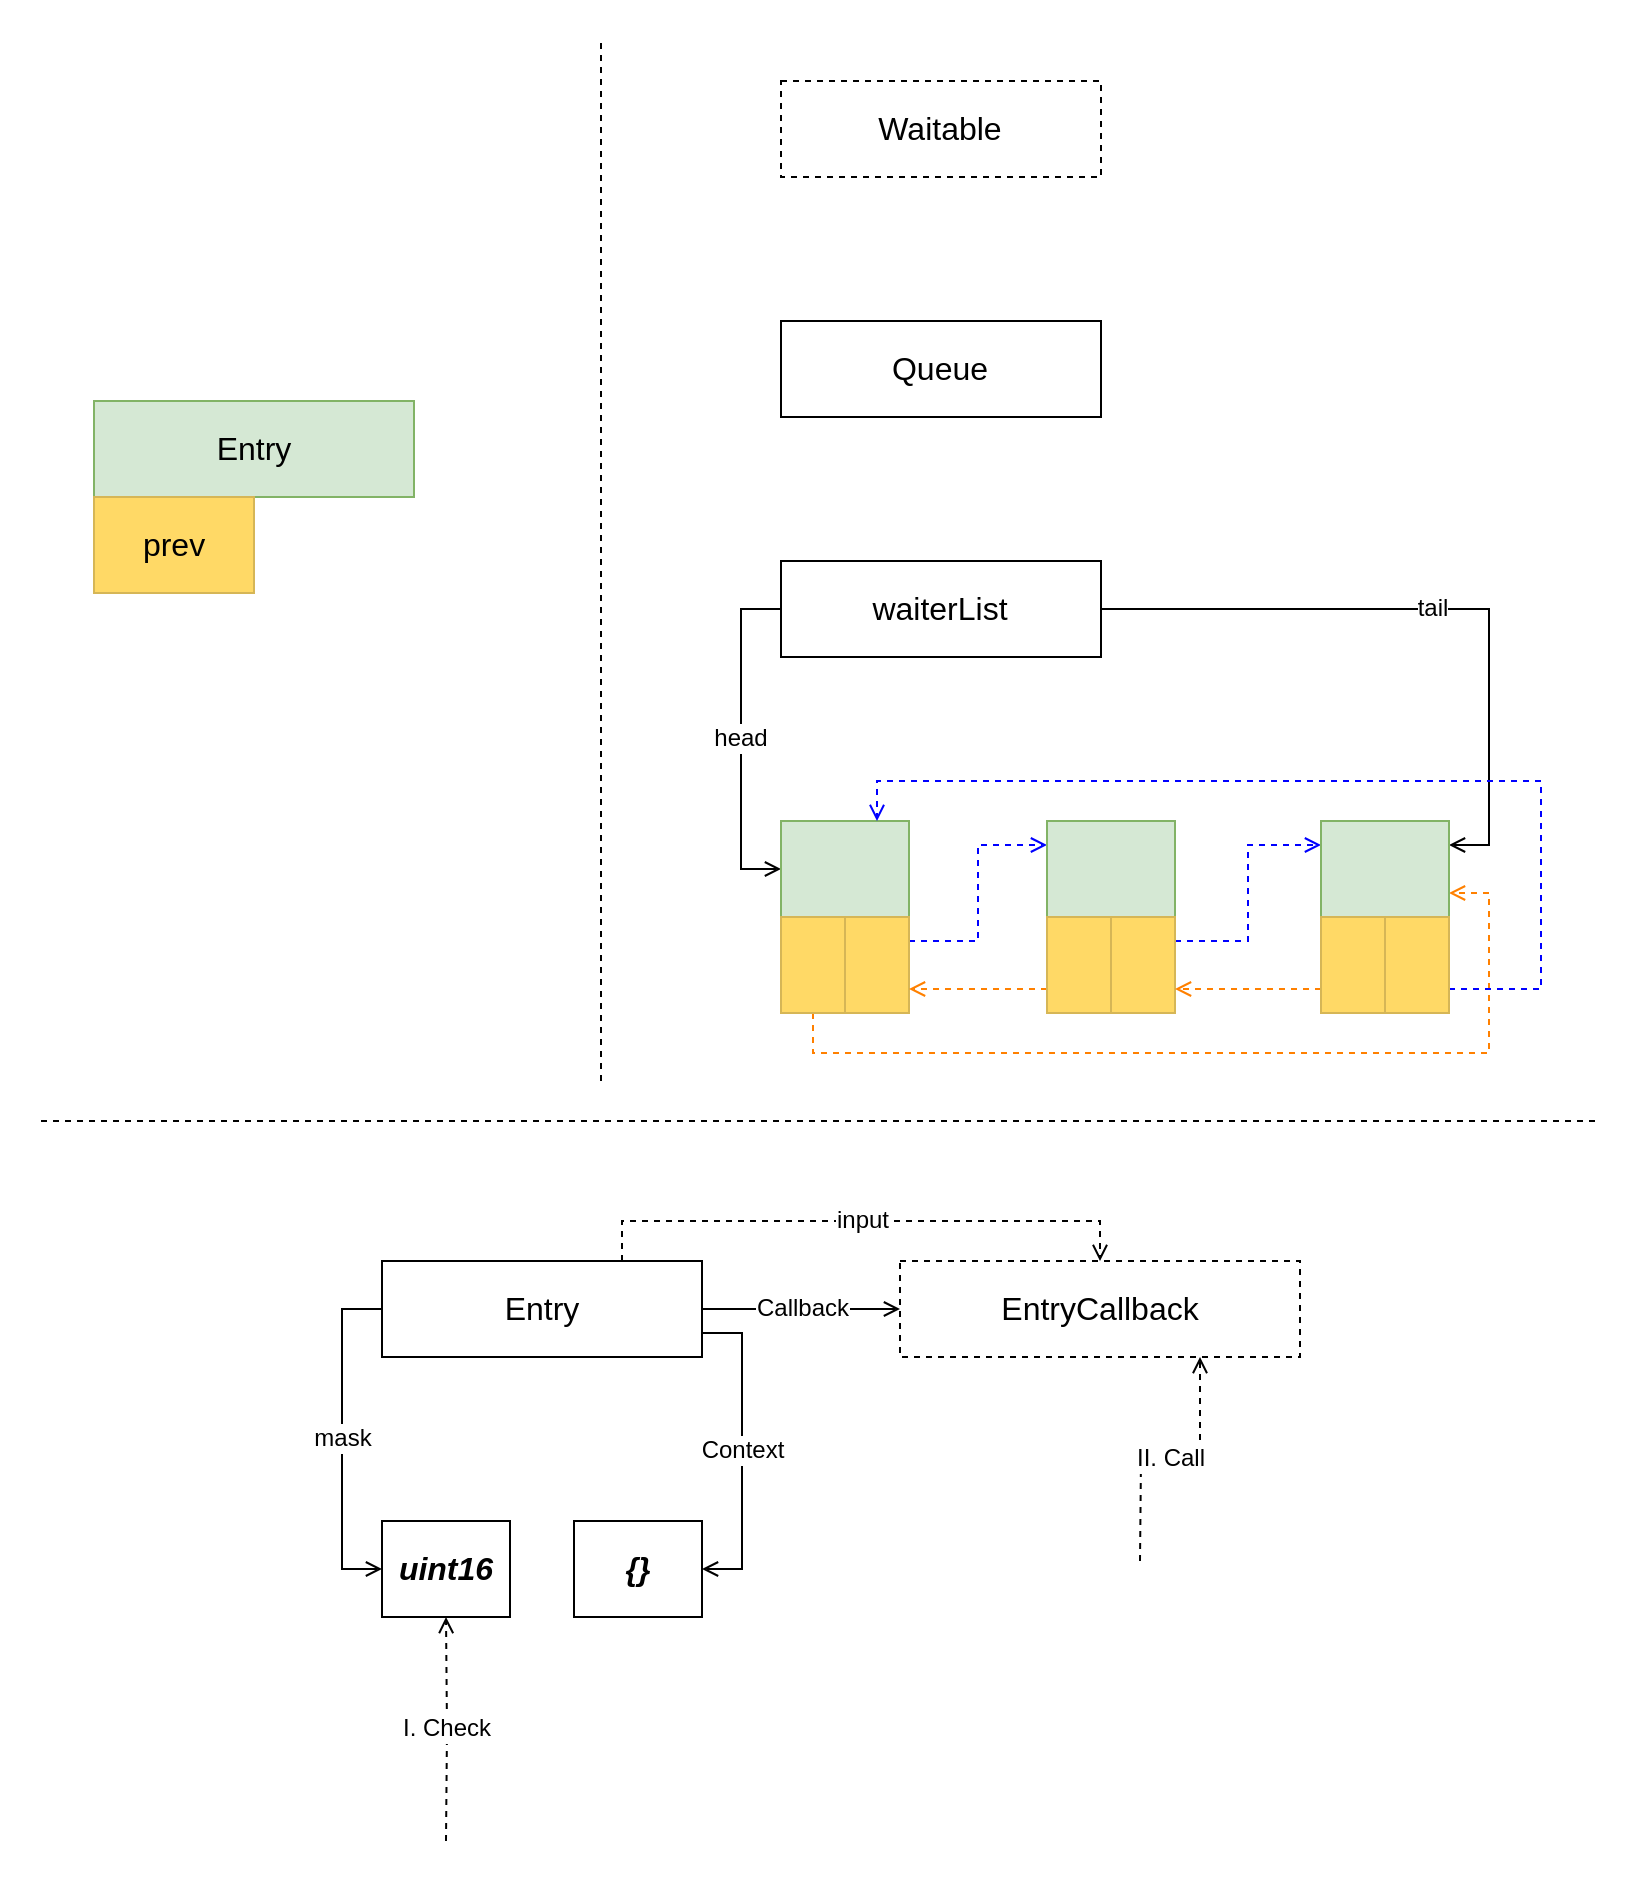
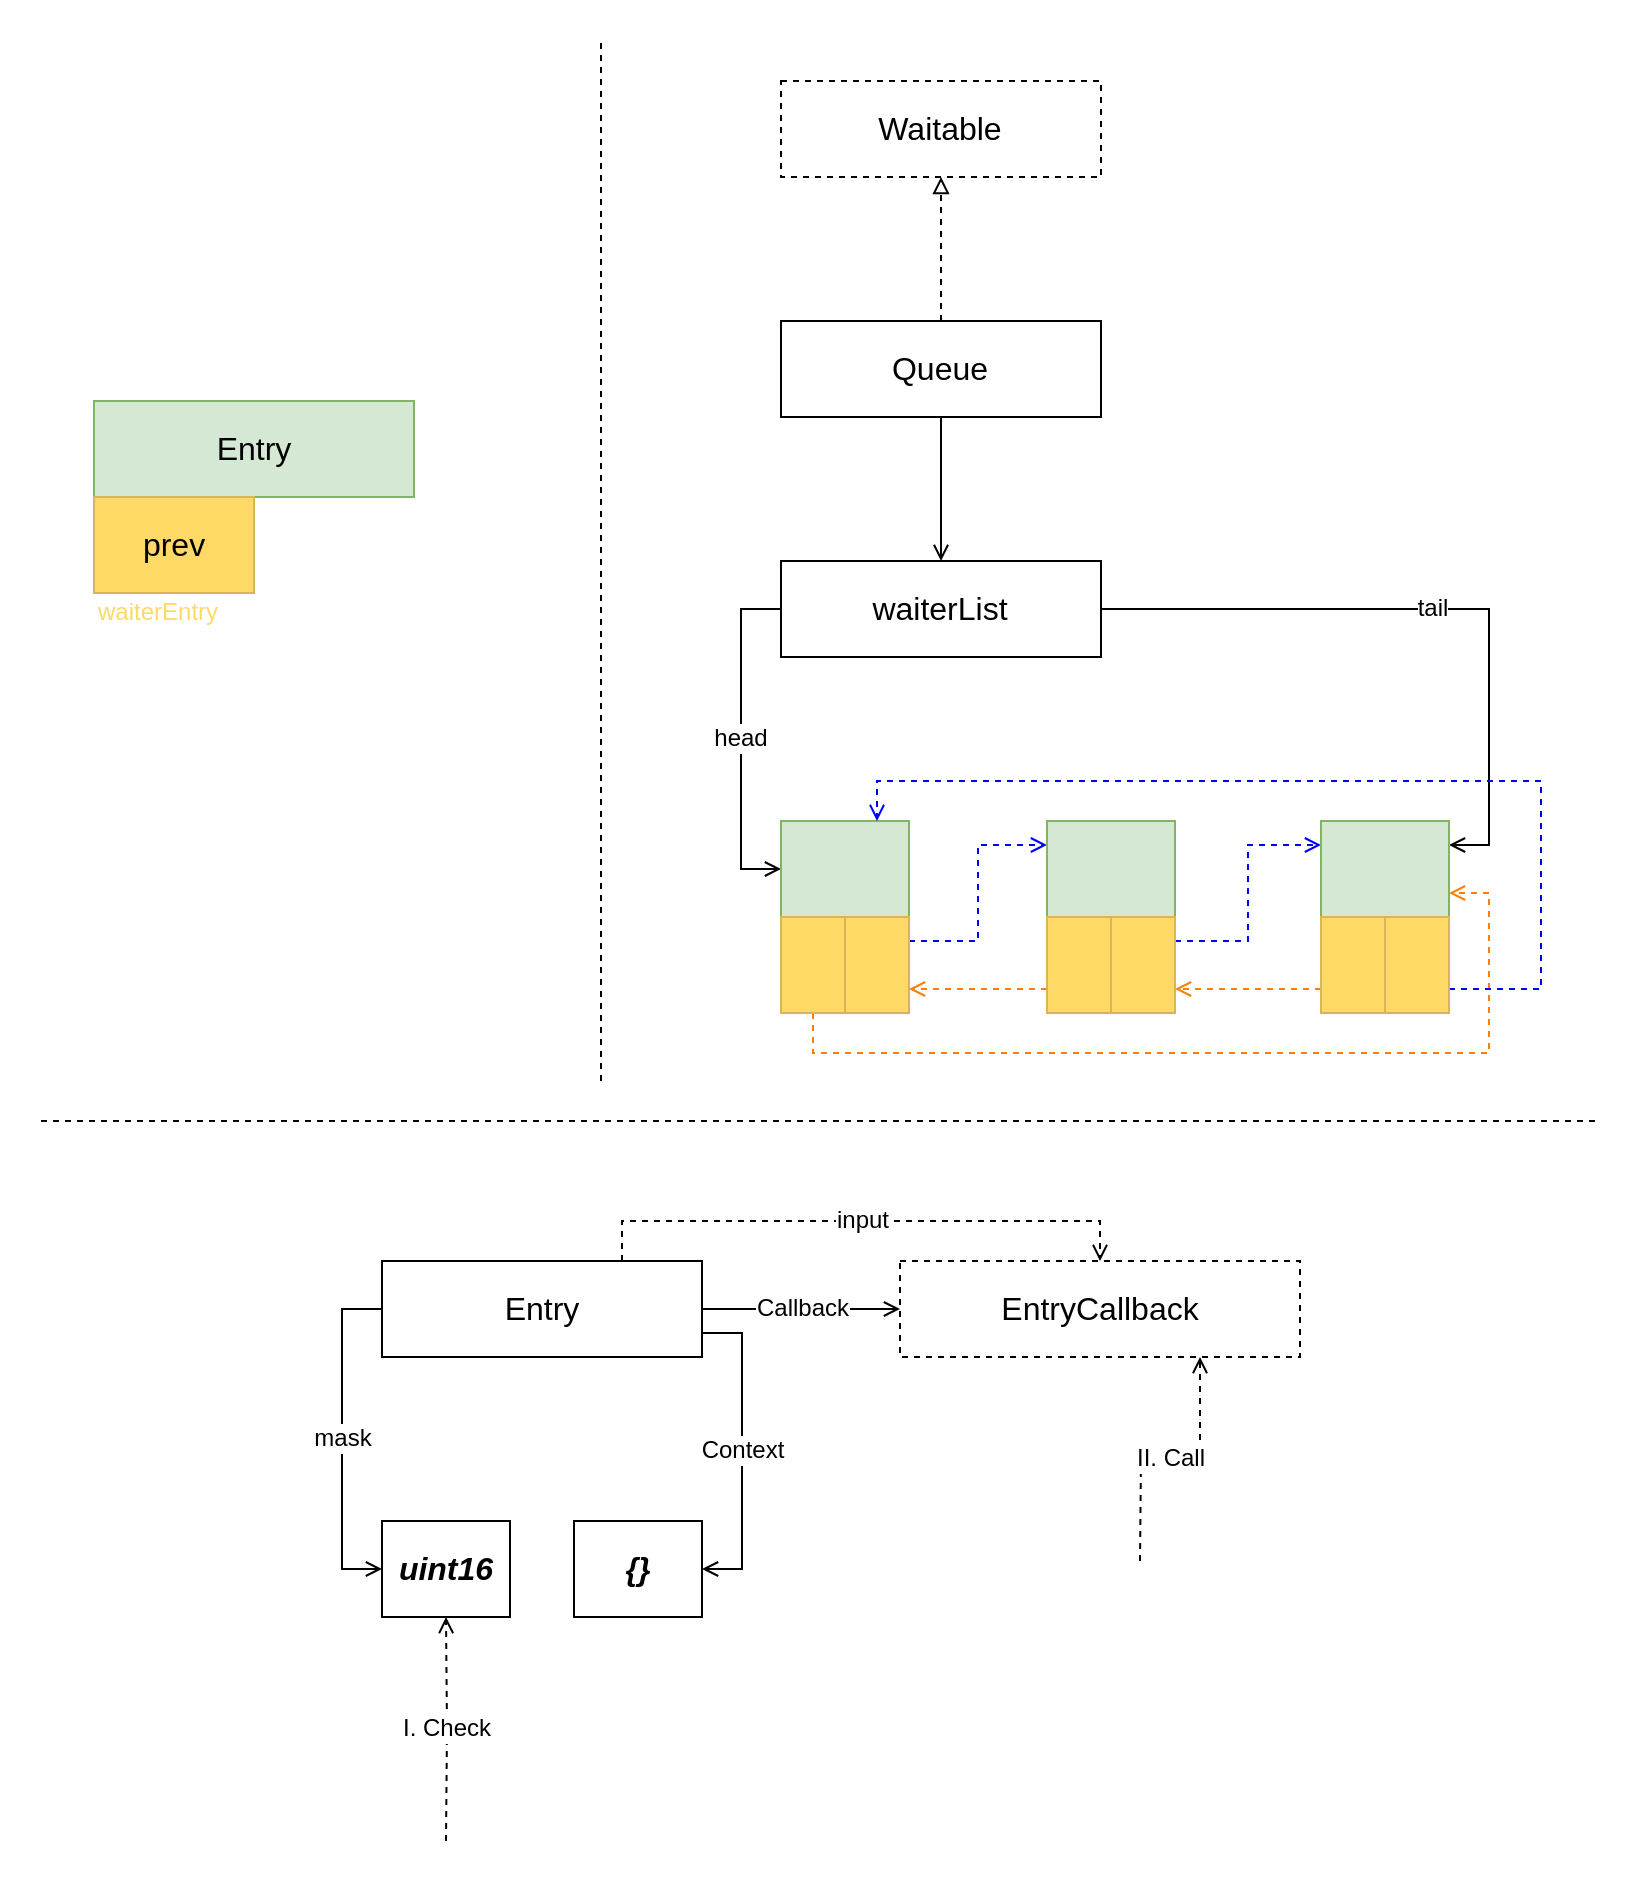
none -> (941, 258)
none -> (941, 486)
none -> (174, 613)
